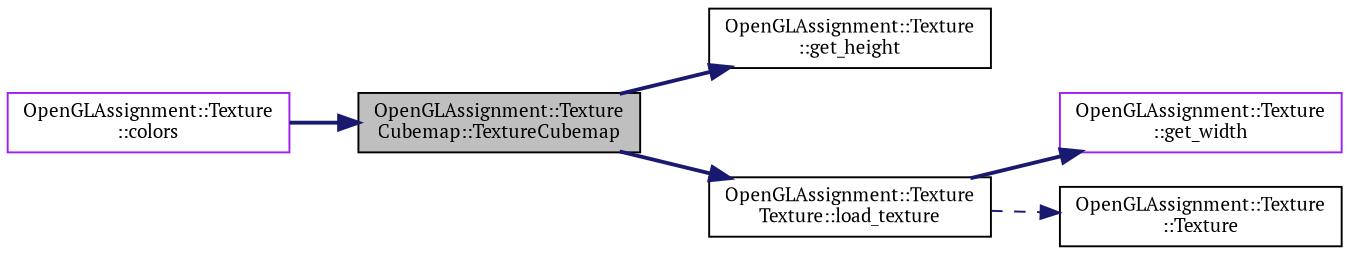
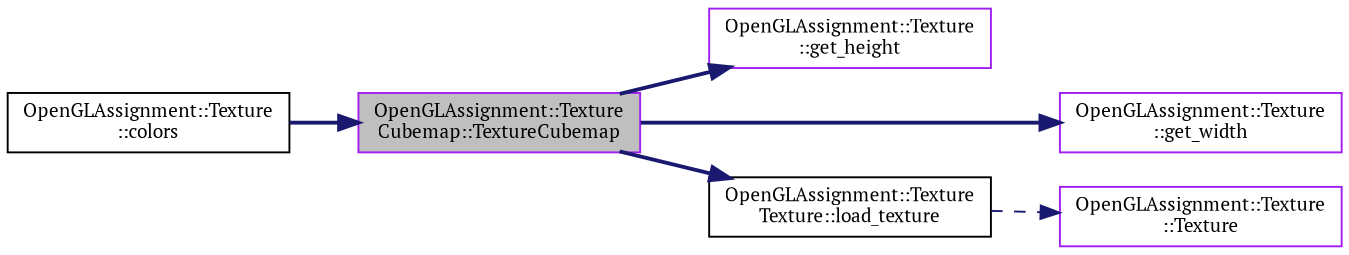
(850, 38) -> (850, 38)
(149, 123) -> (149, 123)
(499, 123) -> (499, 123)
(1016, 167) -> (840, 123)
(1201, 217) -> (1201, 217)
